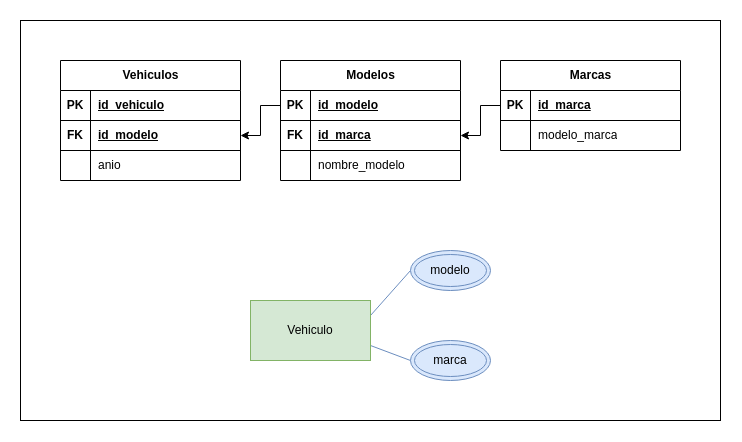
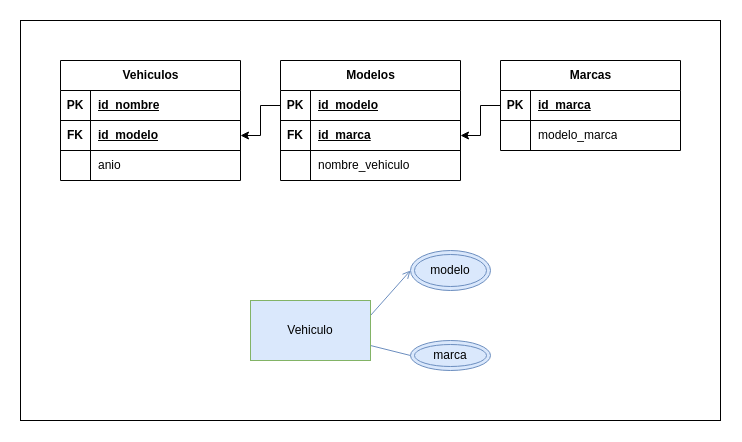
(131, 106) -> (127, 106)
(361, 166) -> (366, 166)
(408, 274) -> (407, 274)
(311, 331) -> (311, 331)
(451, 361) -> (451, 356)
